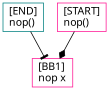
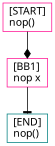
(37, 43) -> (27, 99)
